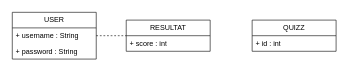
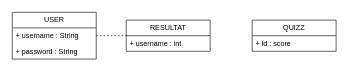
(151, 44) -> (157, 44)
(270, 44) -> (275, 44)
